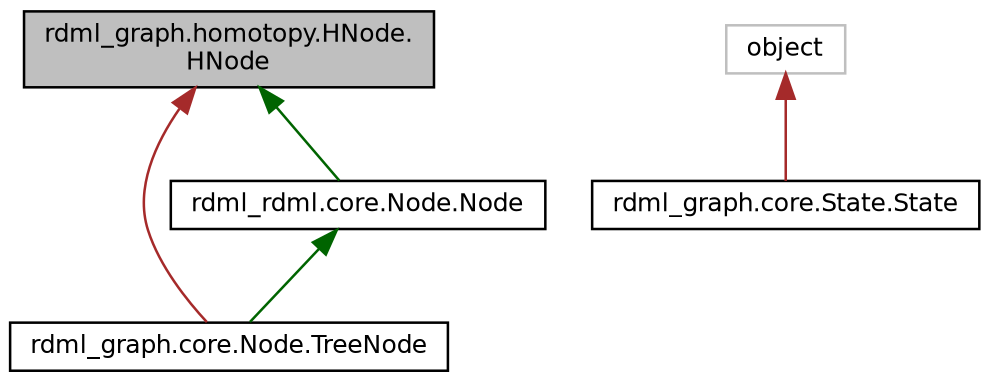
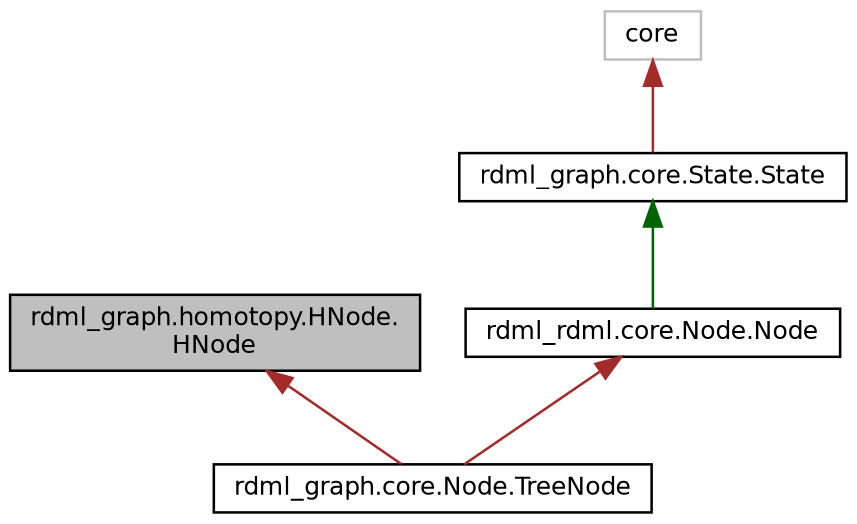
(786, 49) -> (653, 35)
(308, 144) -> (653, 268)
(285, 285) -> (532, 418)
